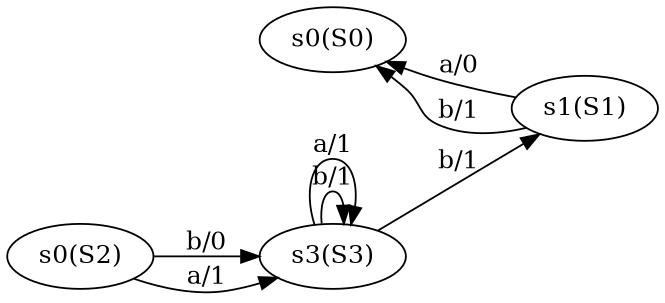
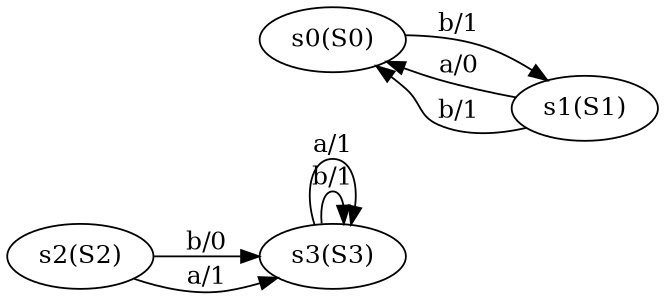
(451, 187) -> (471, 43)
(80, 256) -> (80, 256)
